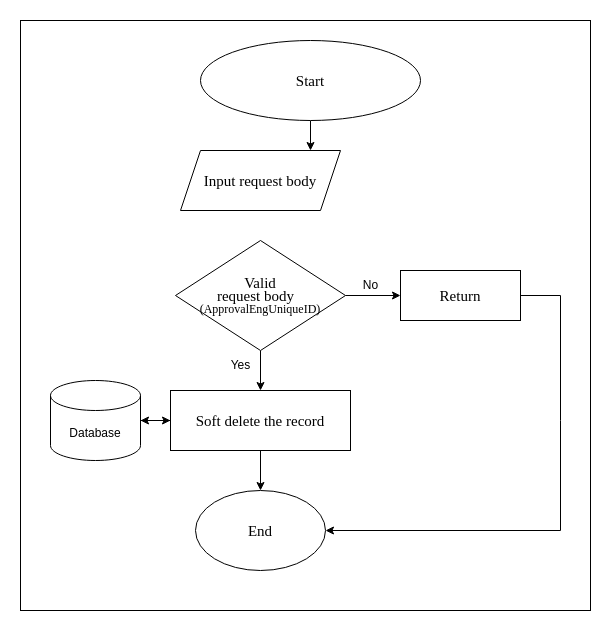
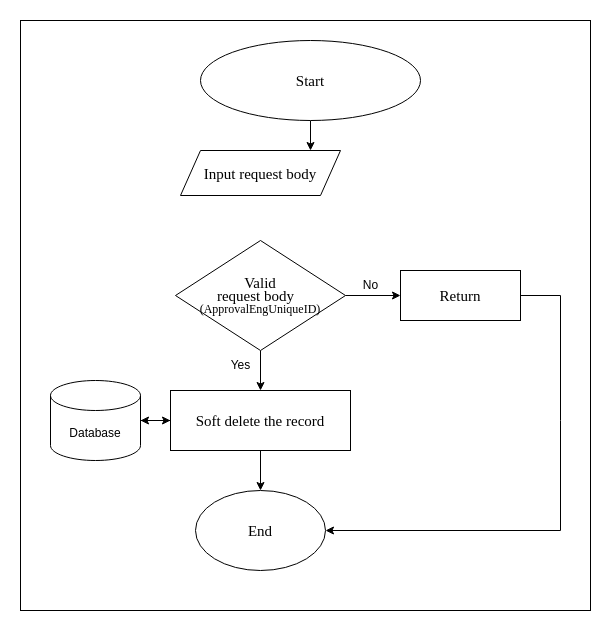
(261, 181) -> (261, 173)
